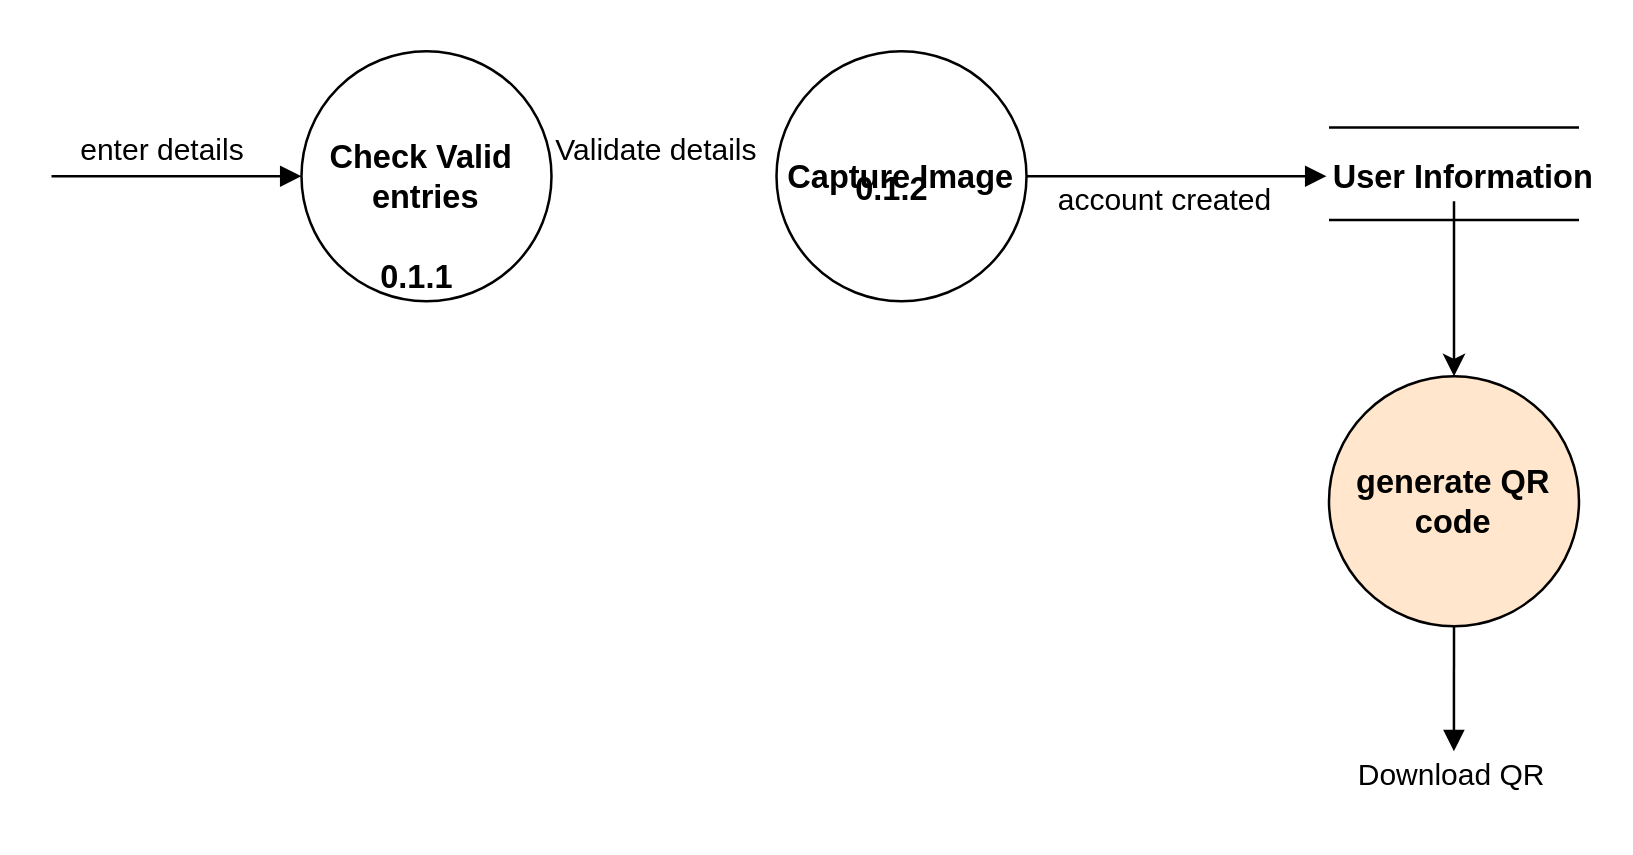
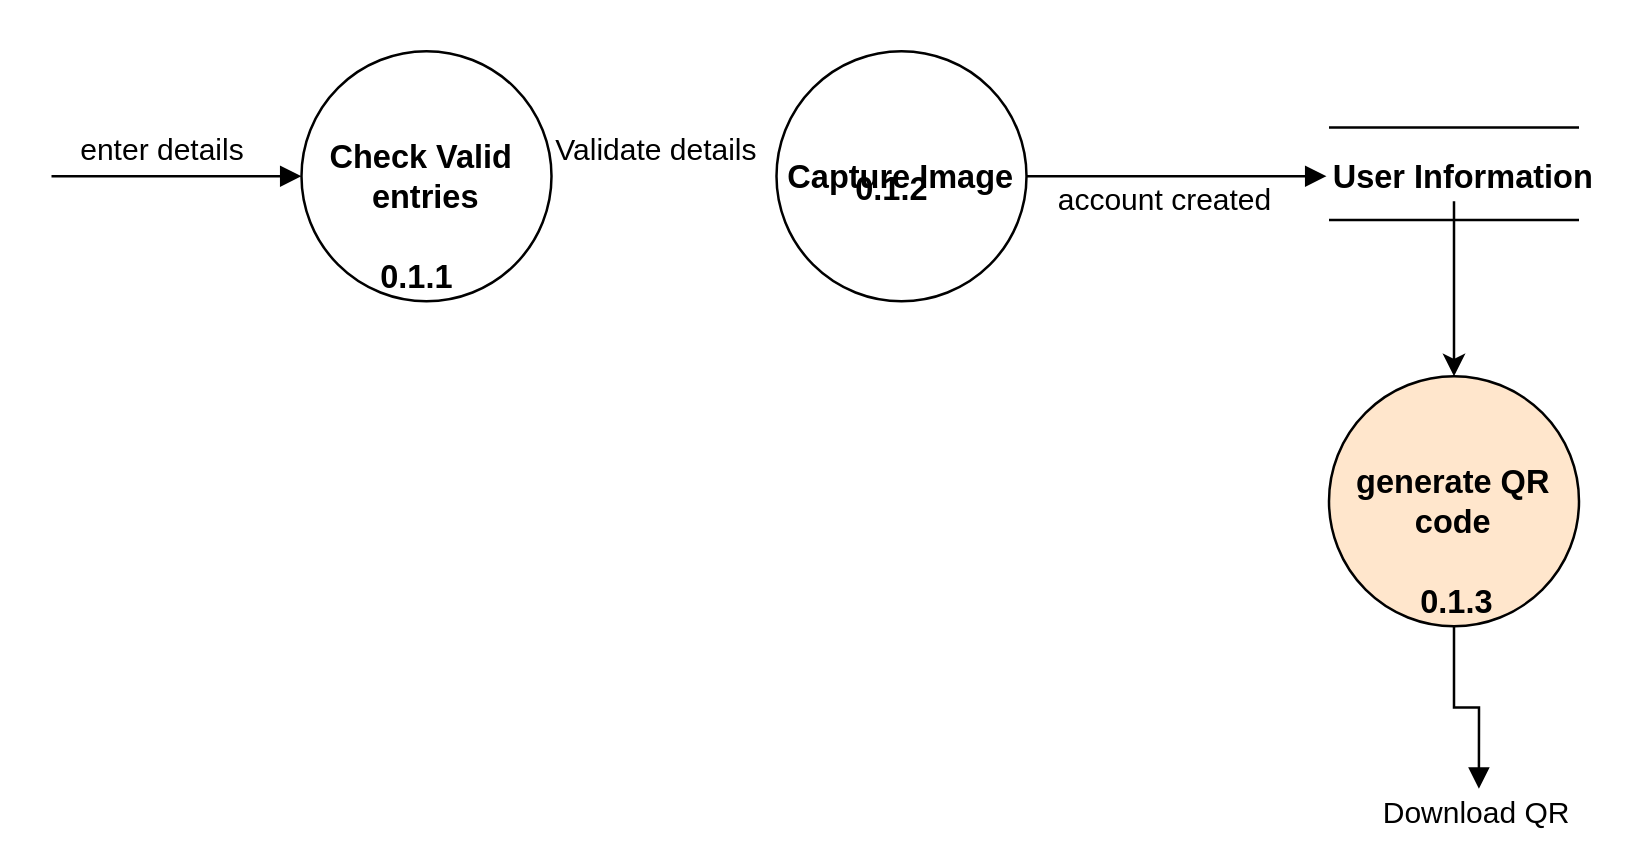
none -> (1466, 601)
(1466, 776) -> (1491, 814)
